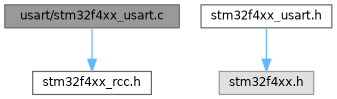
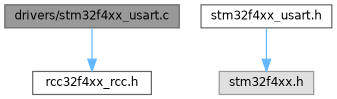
(92, 16) -> (92, 16)
(92, 83) -> (92, 83)
